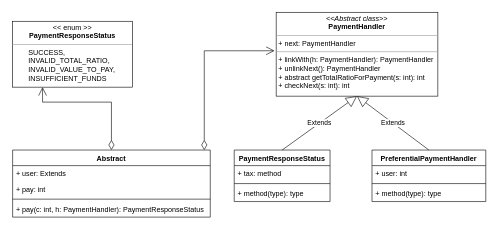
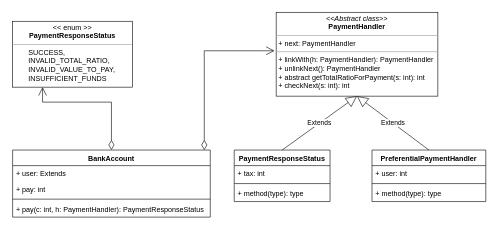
(111, 158) -> (111, 158)
(261, 174) -> (254, 174)
